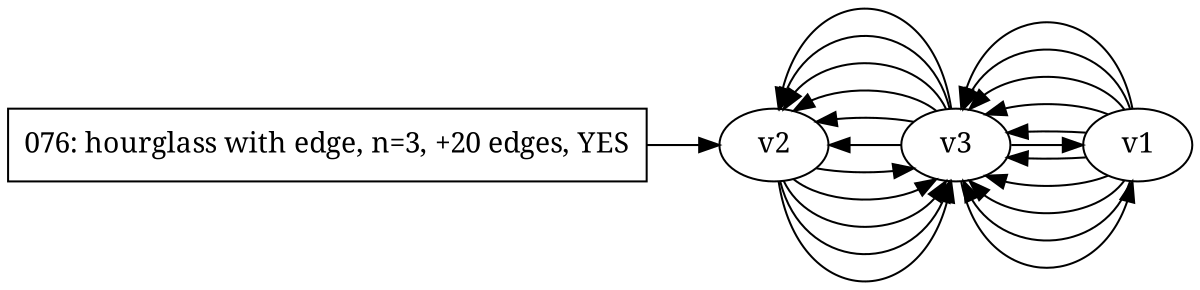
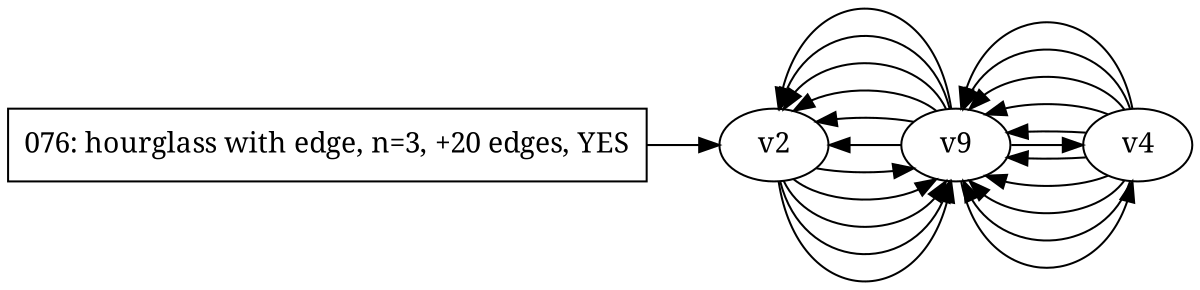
(956, 145) -> (956, 145)
(1138, 145) -> (1138, 145)
